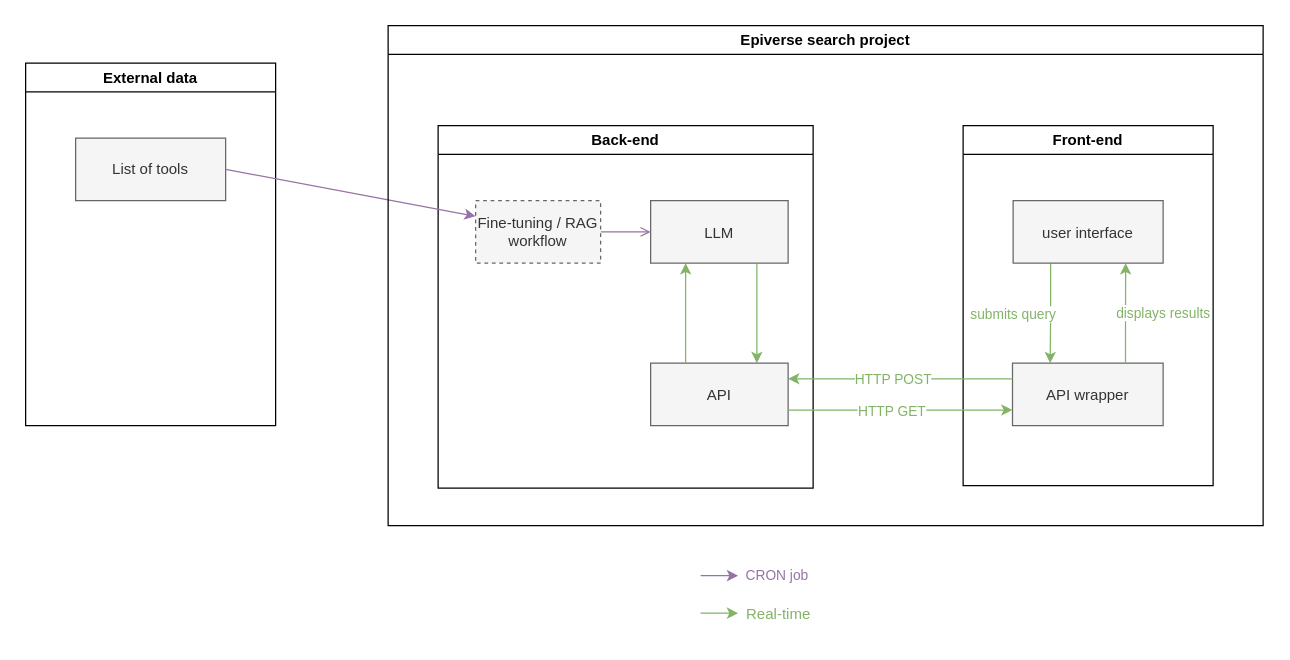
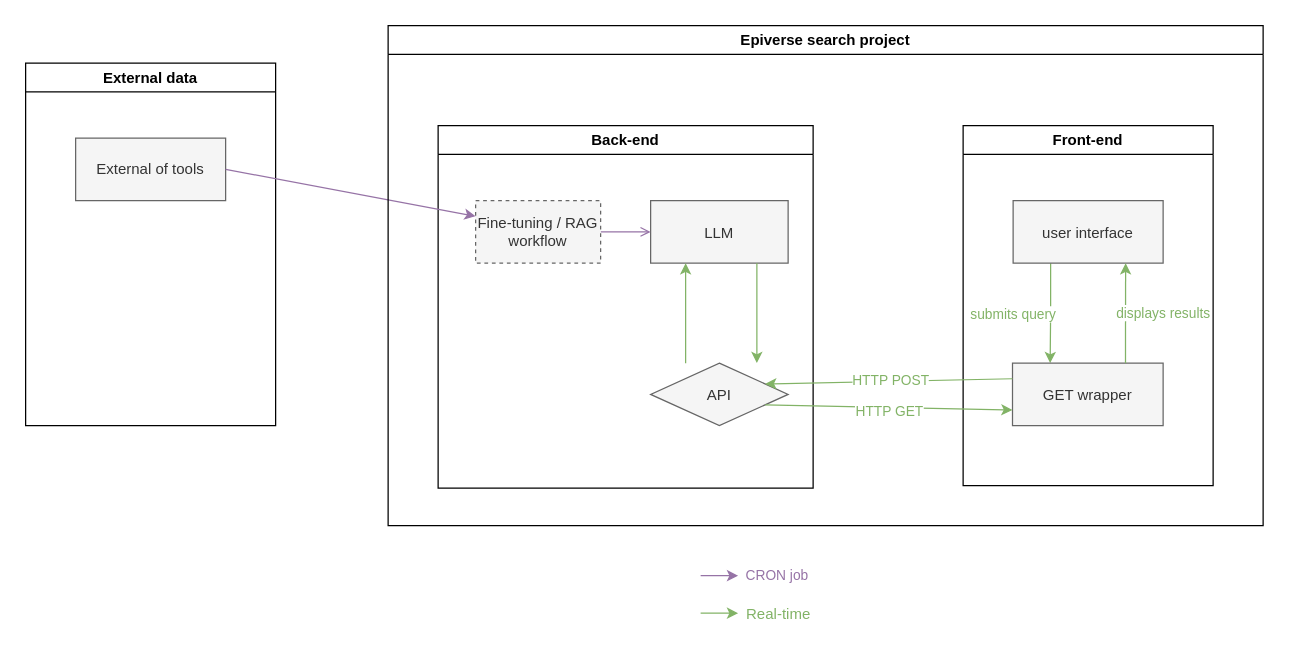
(151, 169) -> (151, 169)
(719, 394) -> (719, 394)
(1087, 395) -> (1087, 395)
